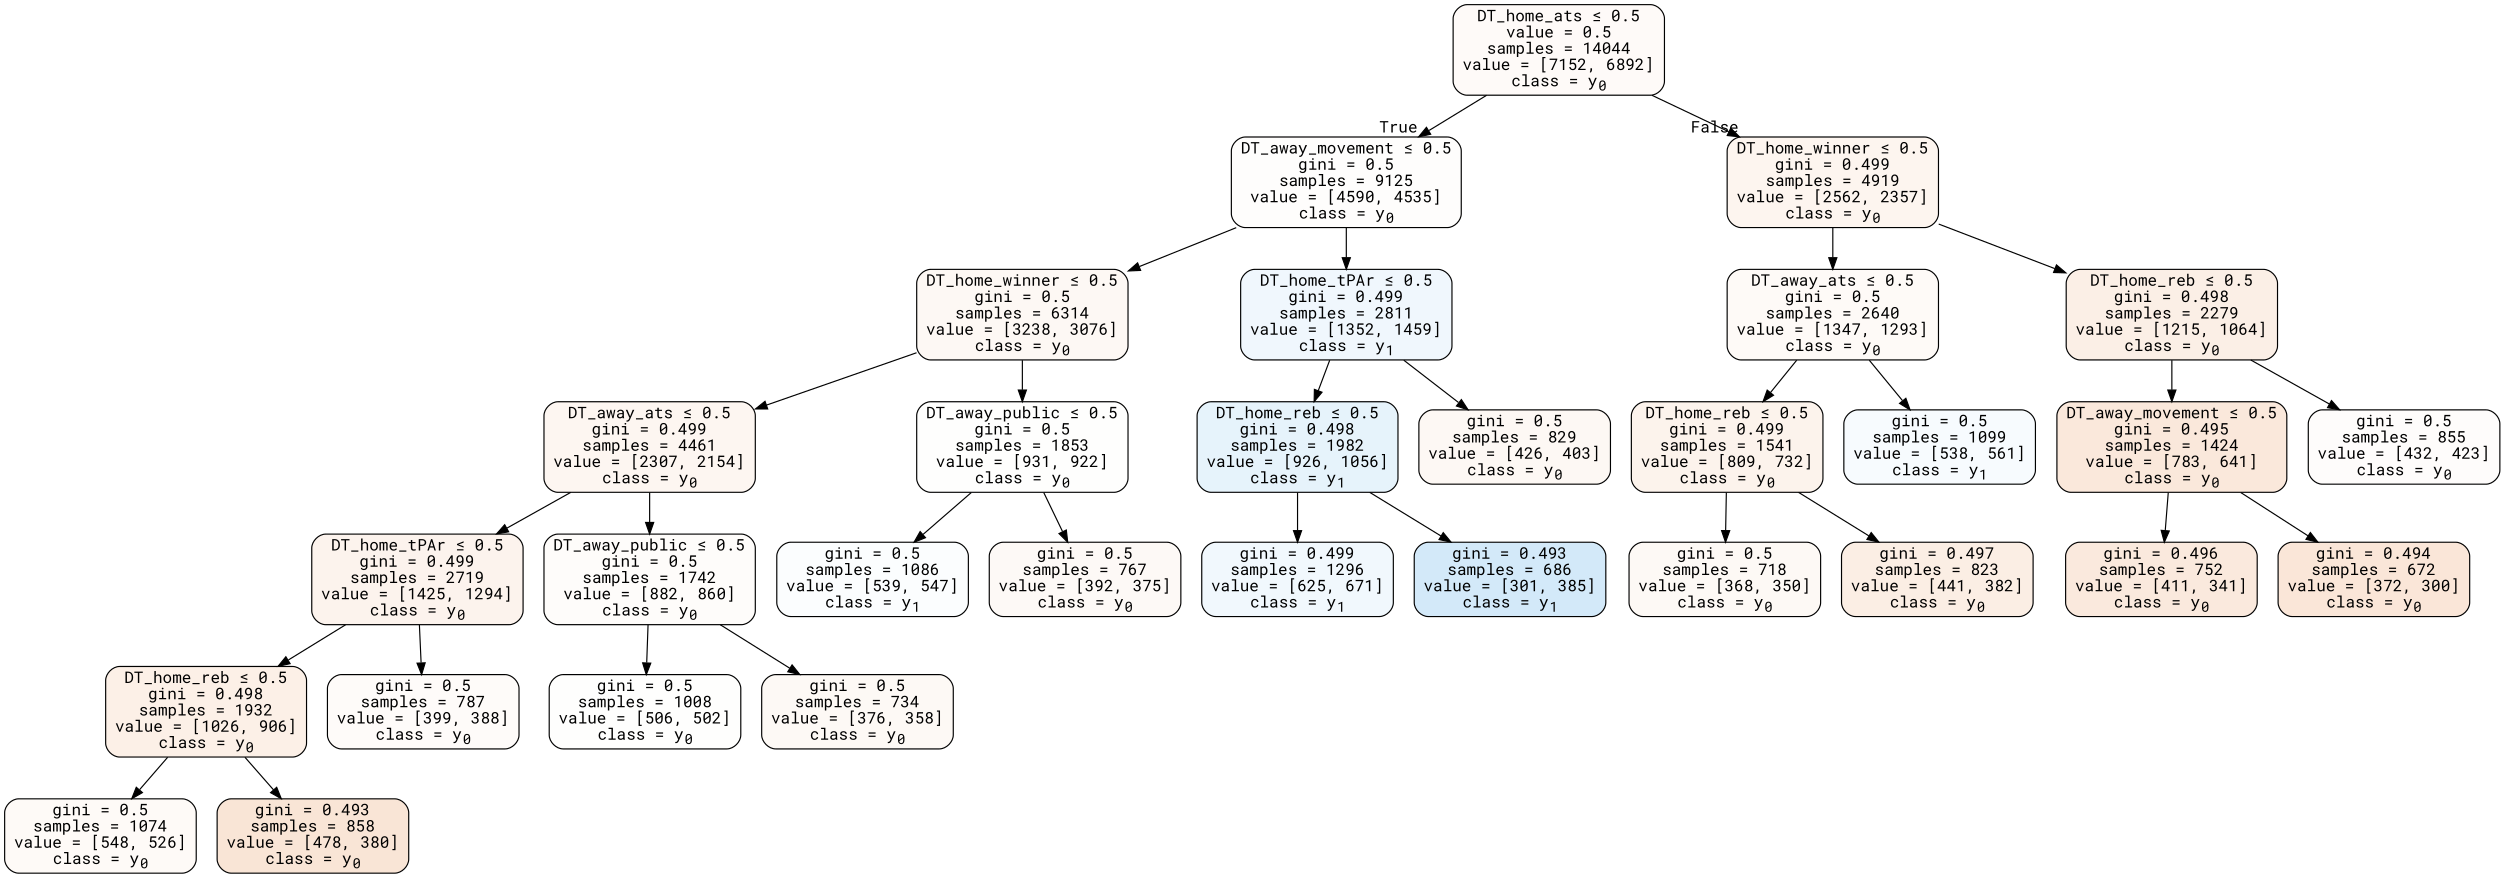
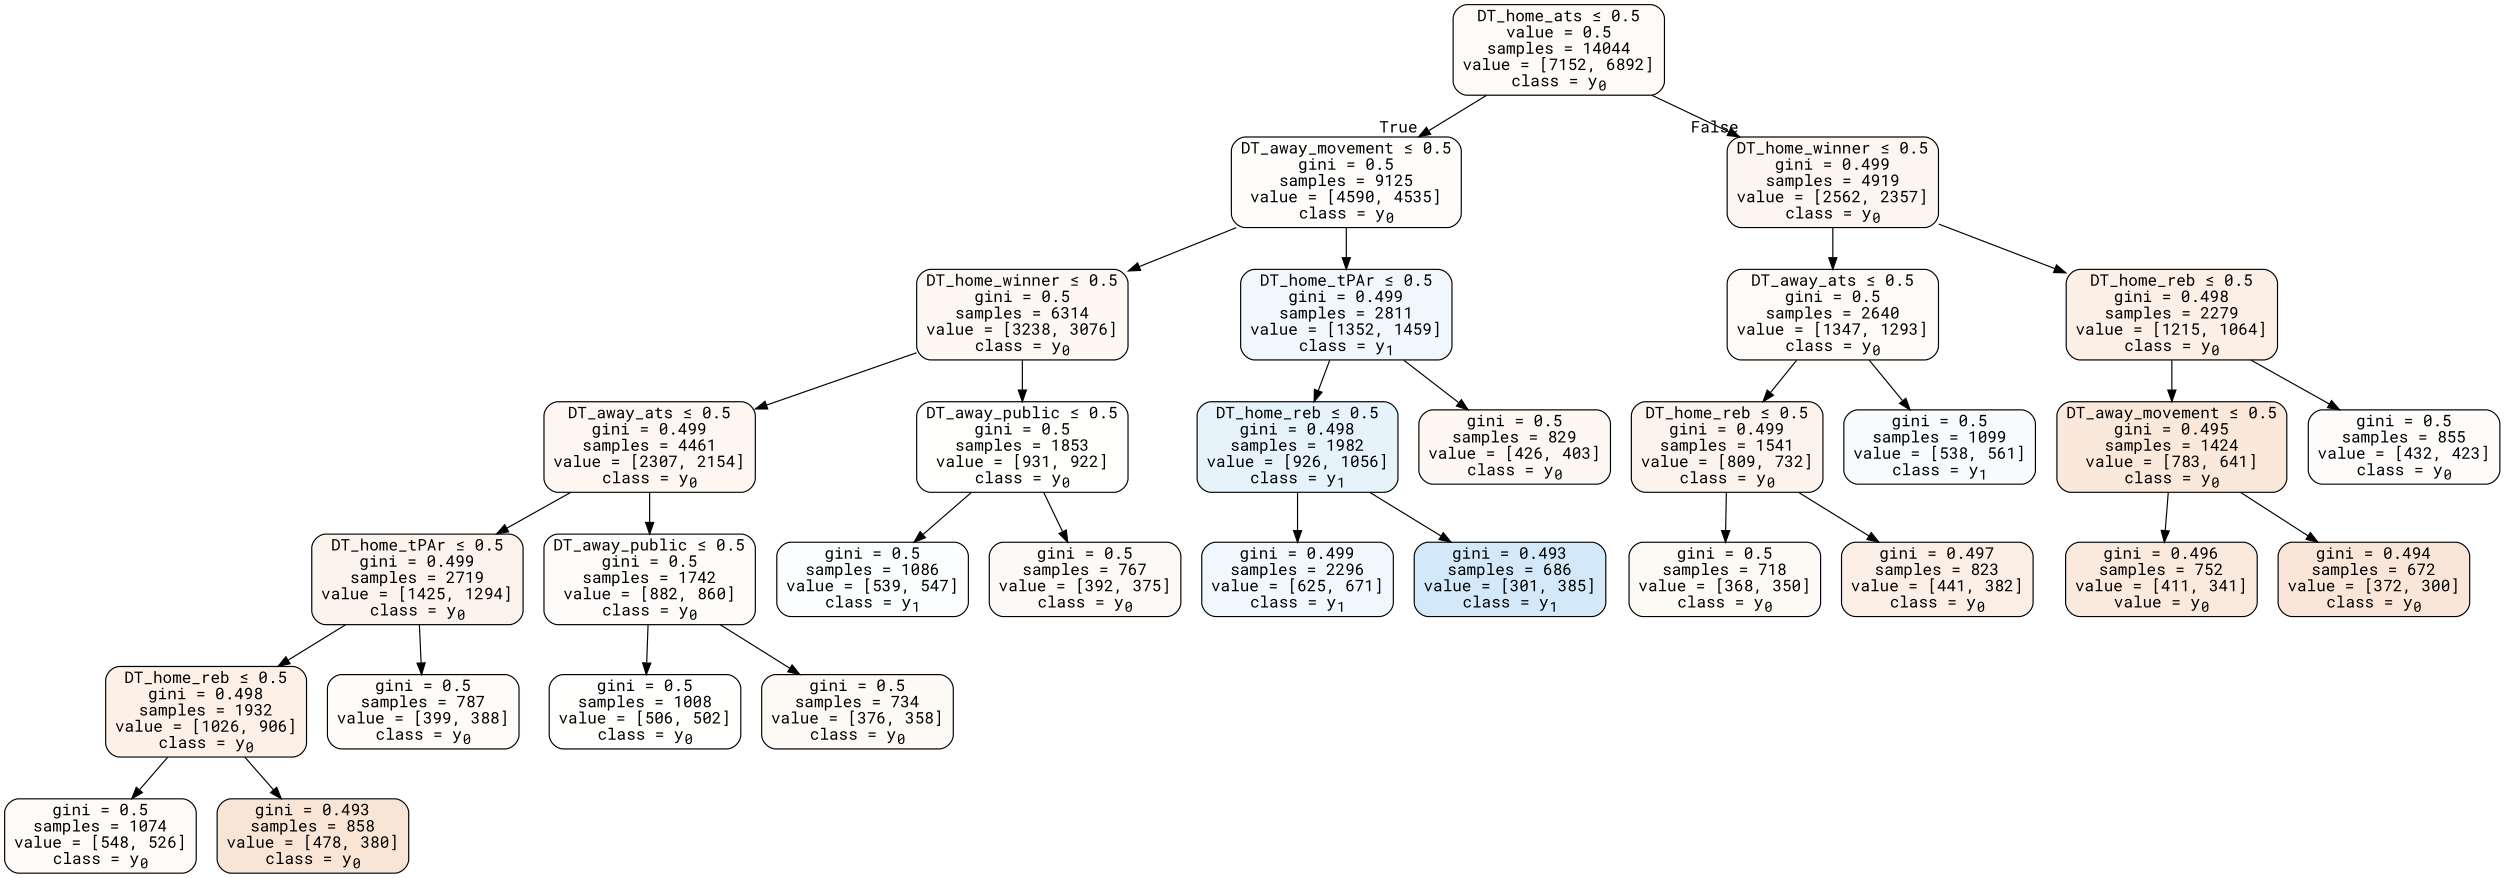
(1298, 570) -> (1298, 570)
(2157, 603) -> (2157, 603)
